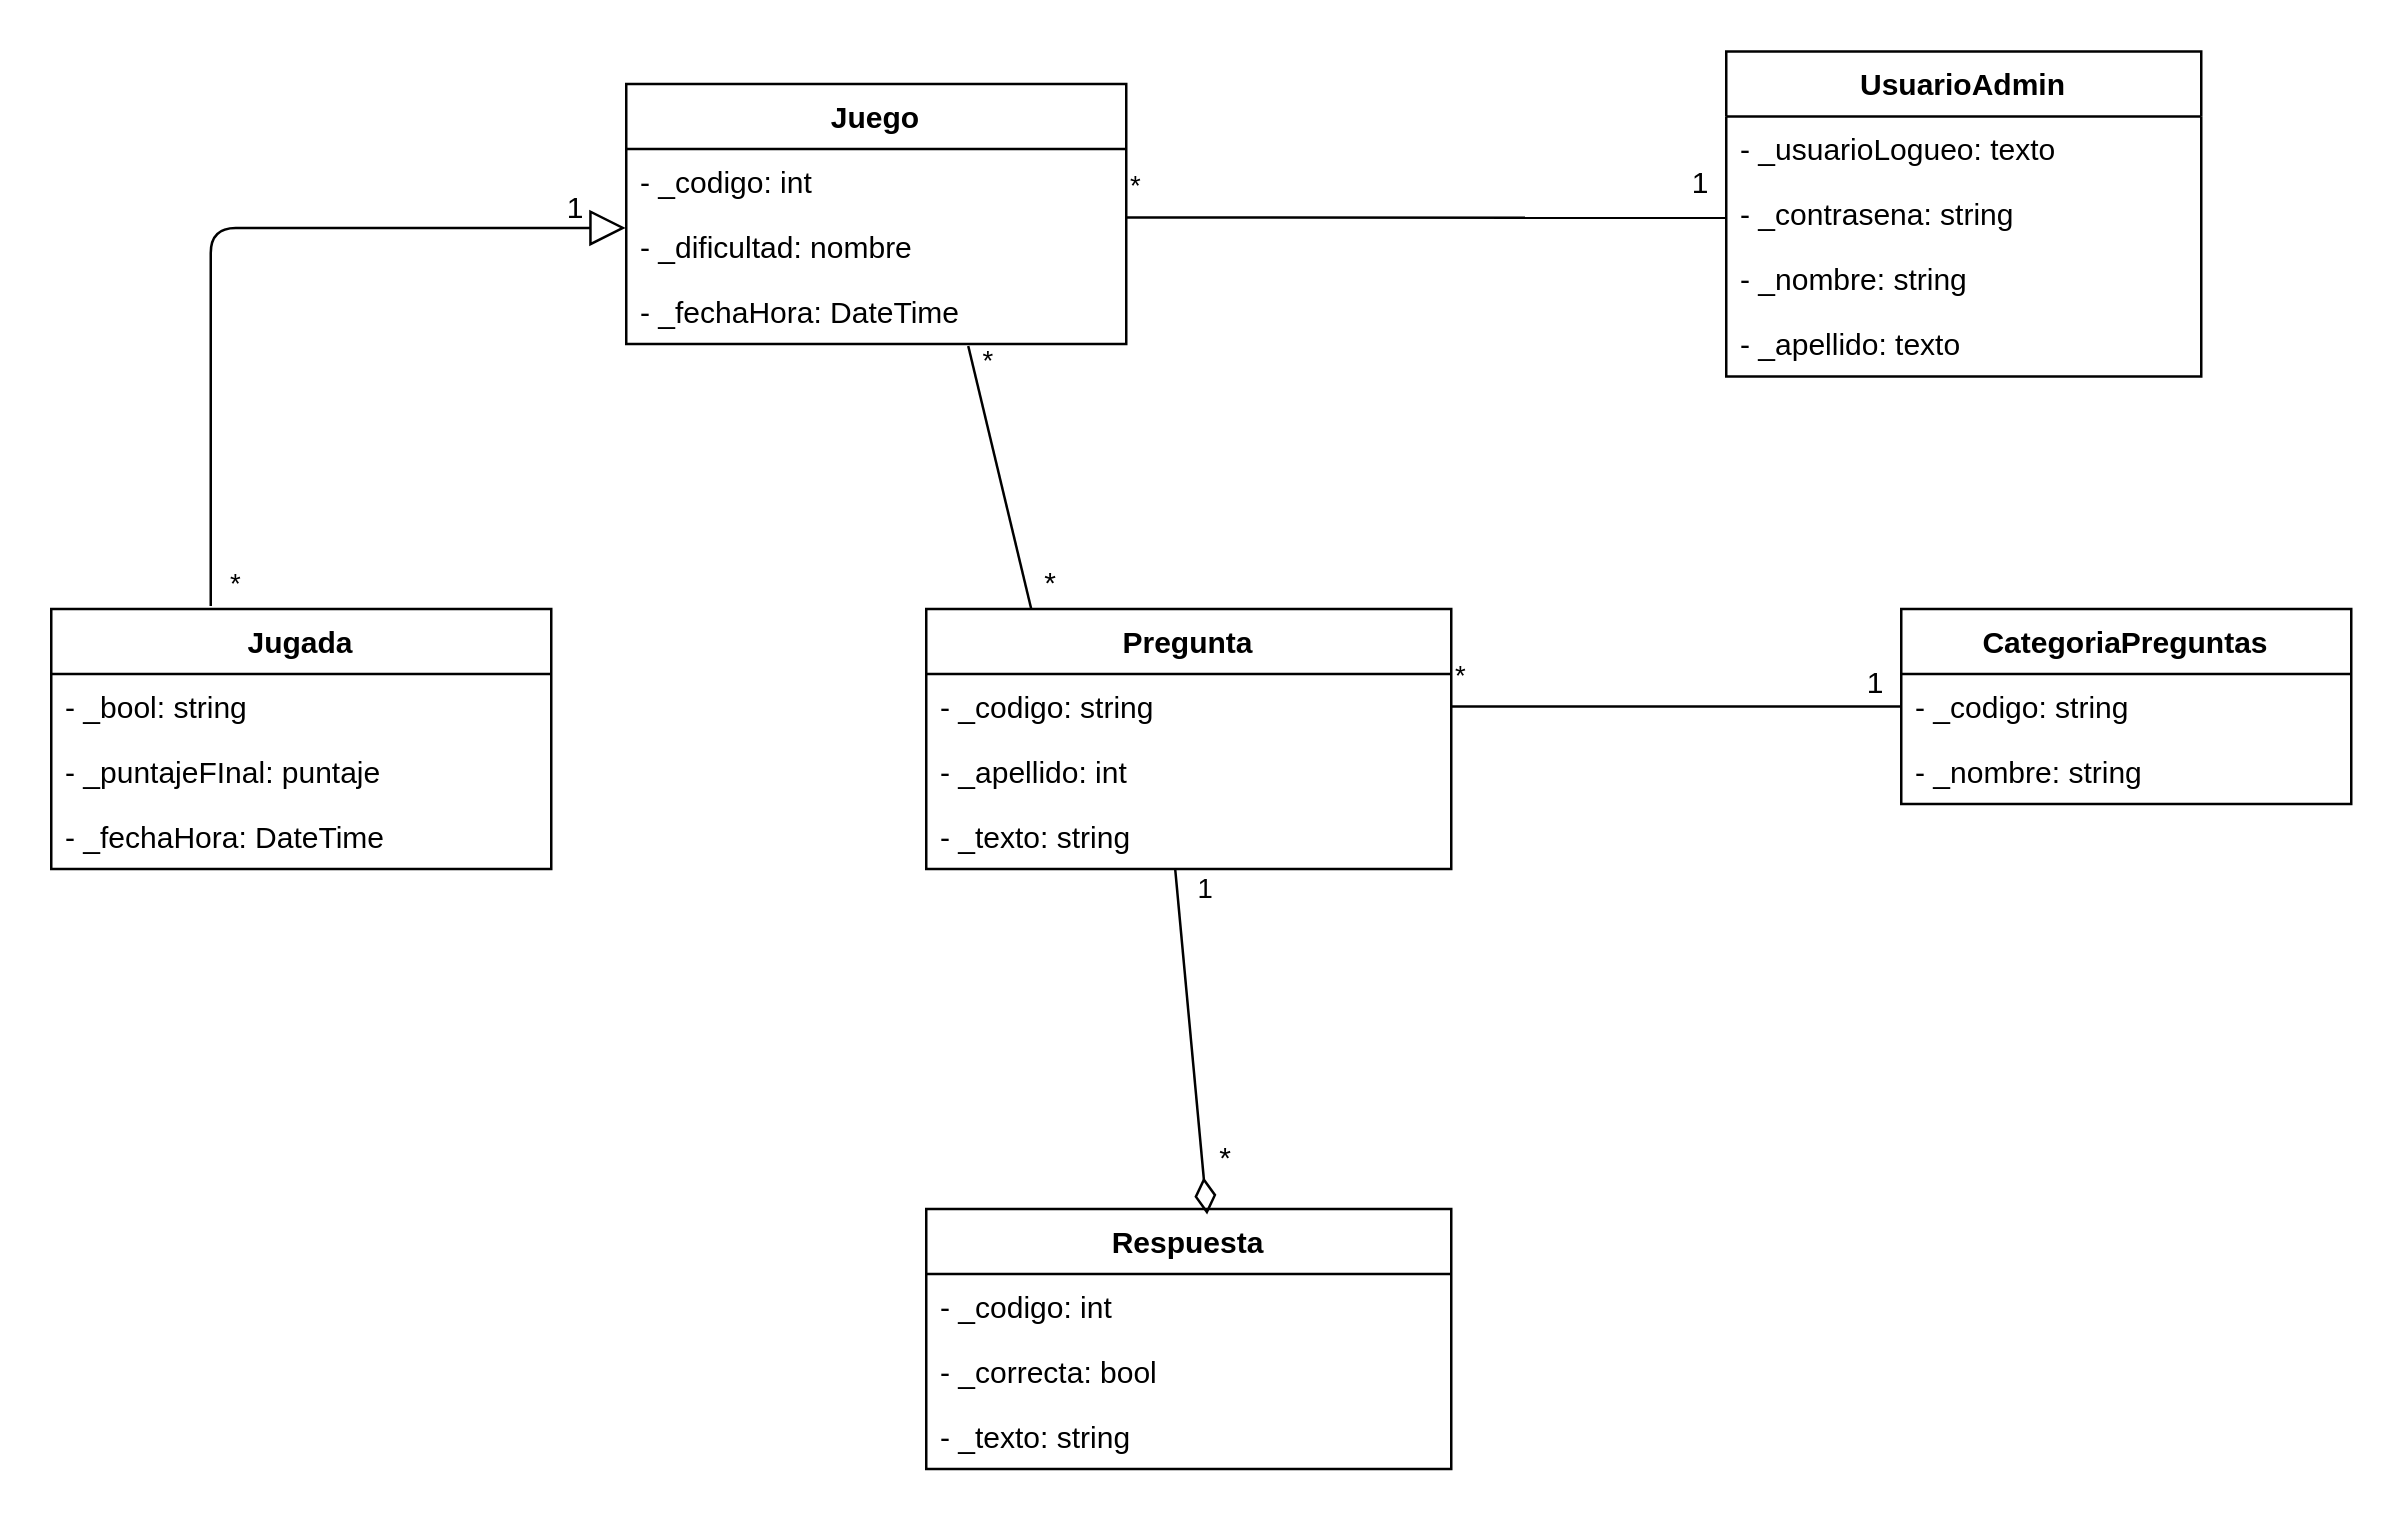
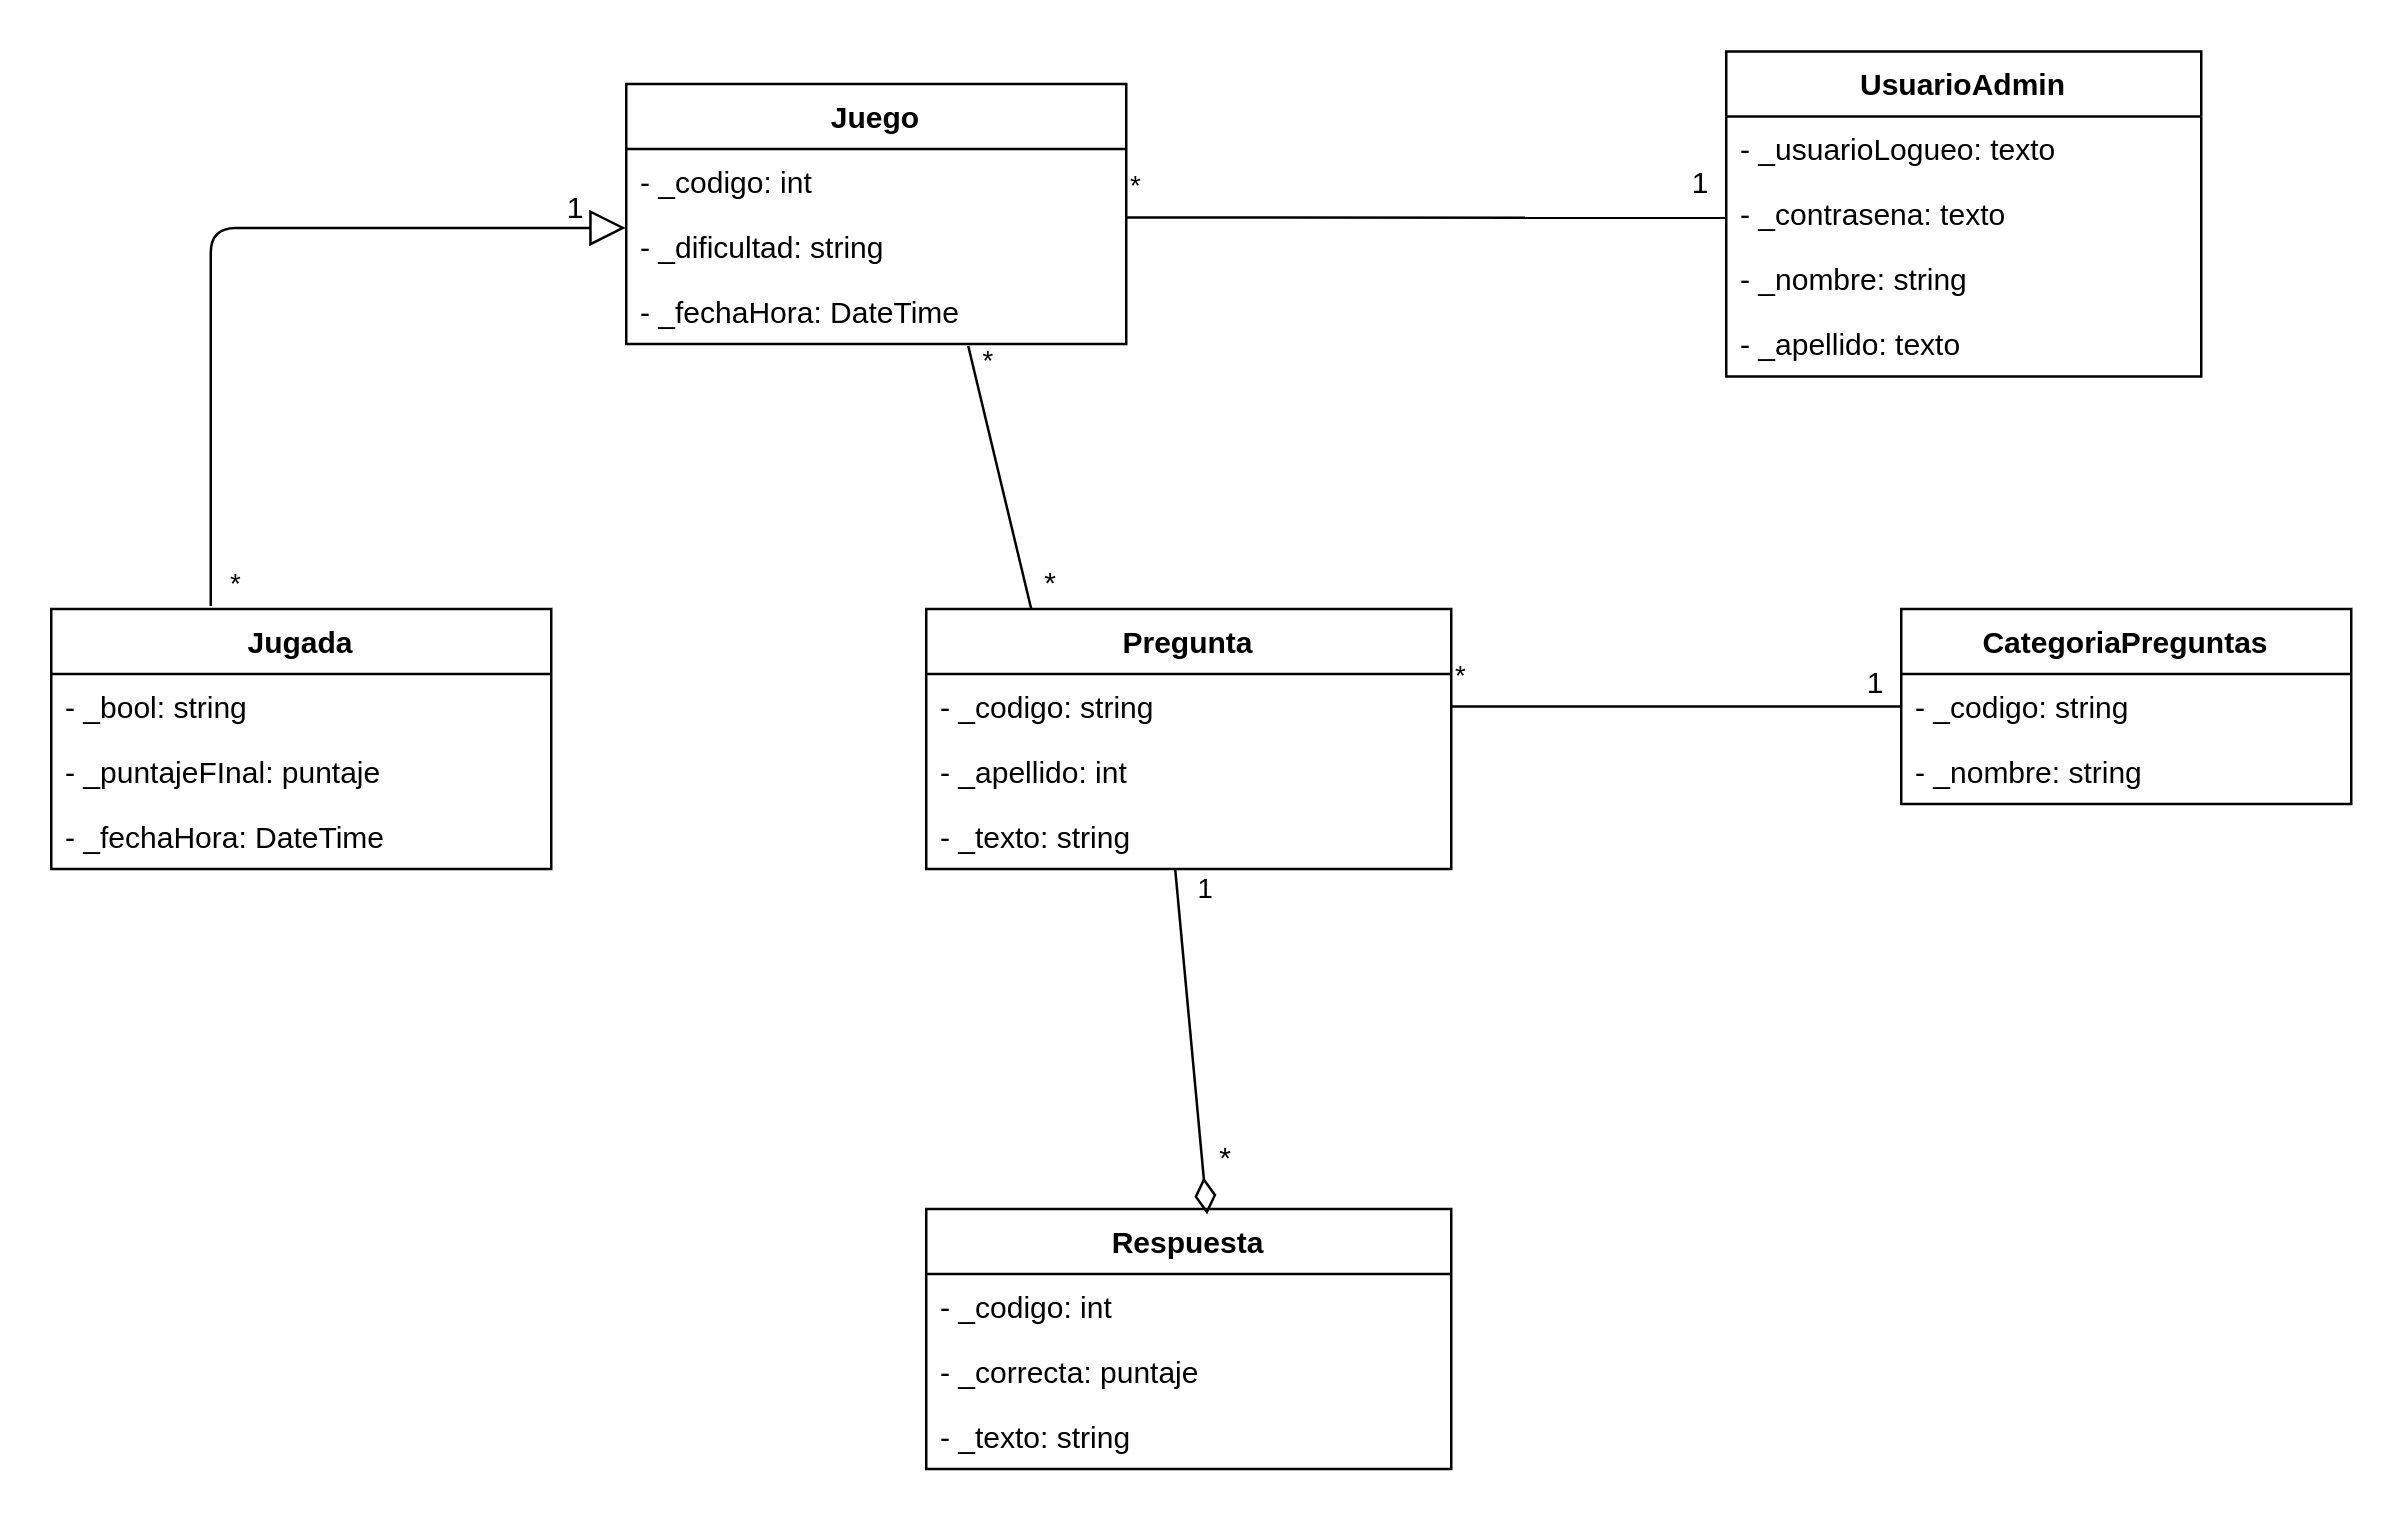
(1901, 215) -> (1896, 215)
(793, 248) -> (789, 248)
(1067, 1373) -> (1096, 1373)
